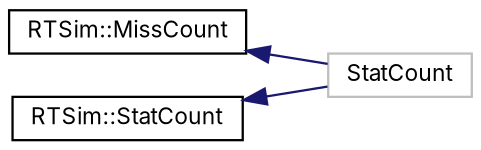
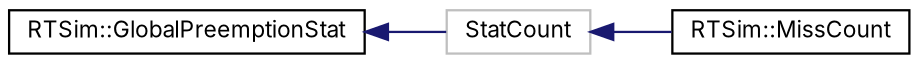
(299, 59) -> (643, 32)
(128, 119) -> (187, 32)
